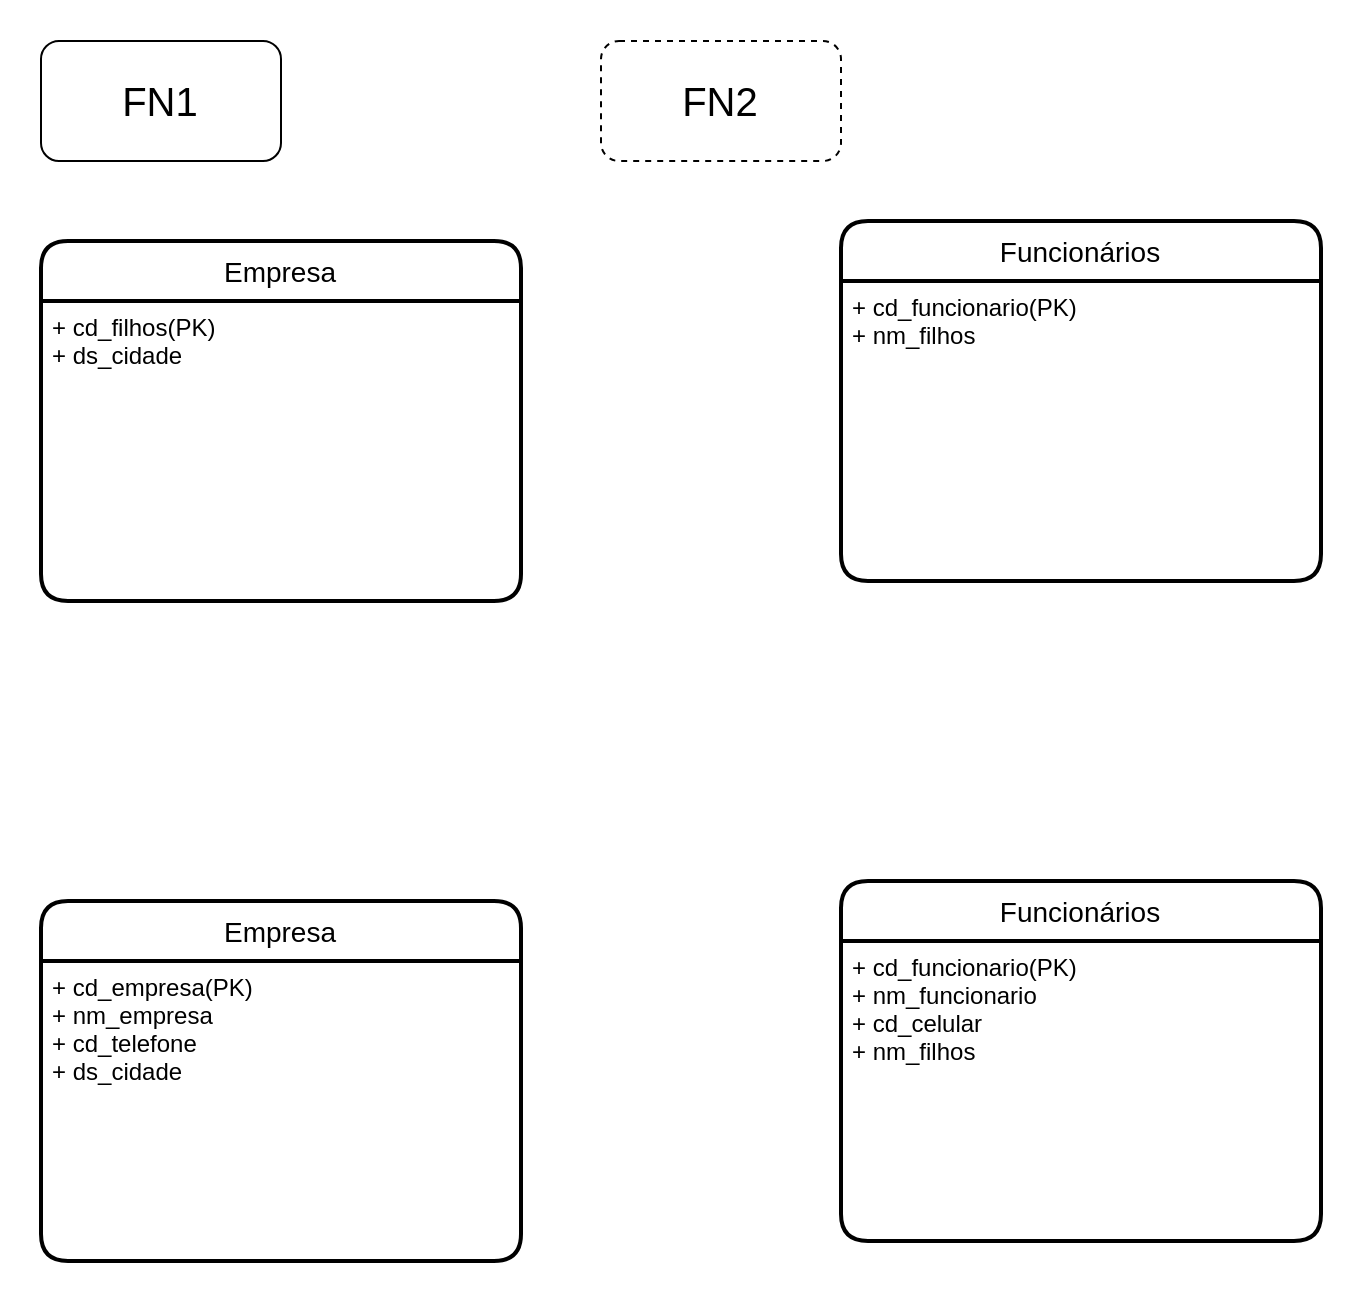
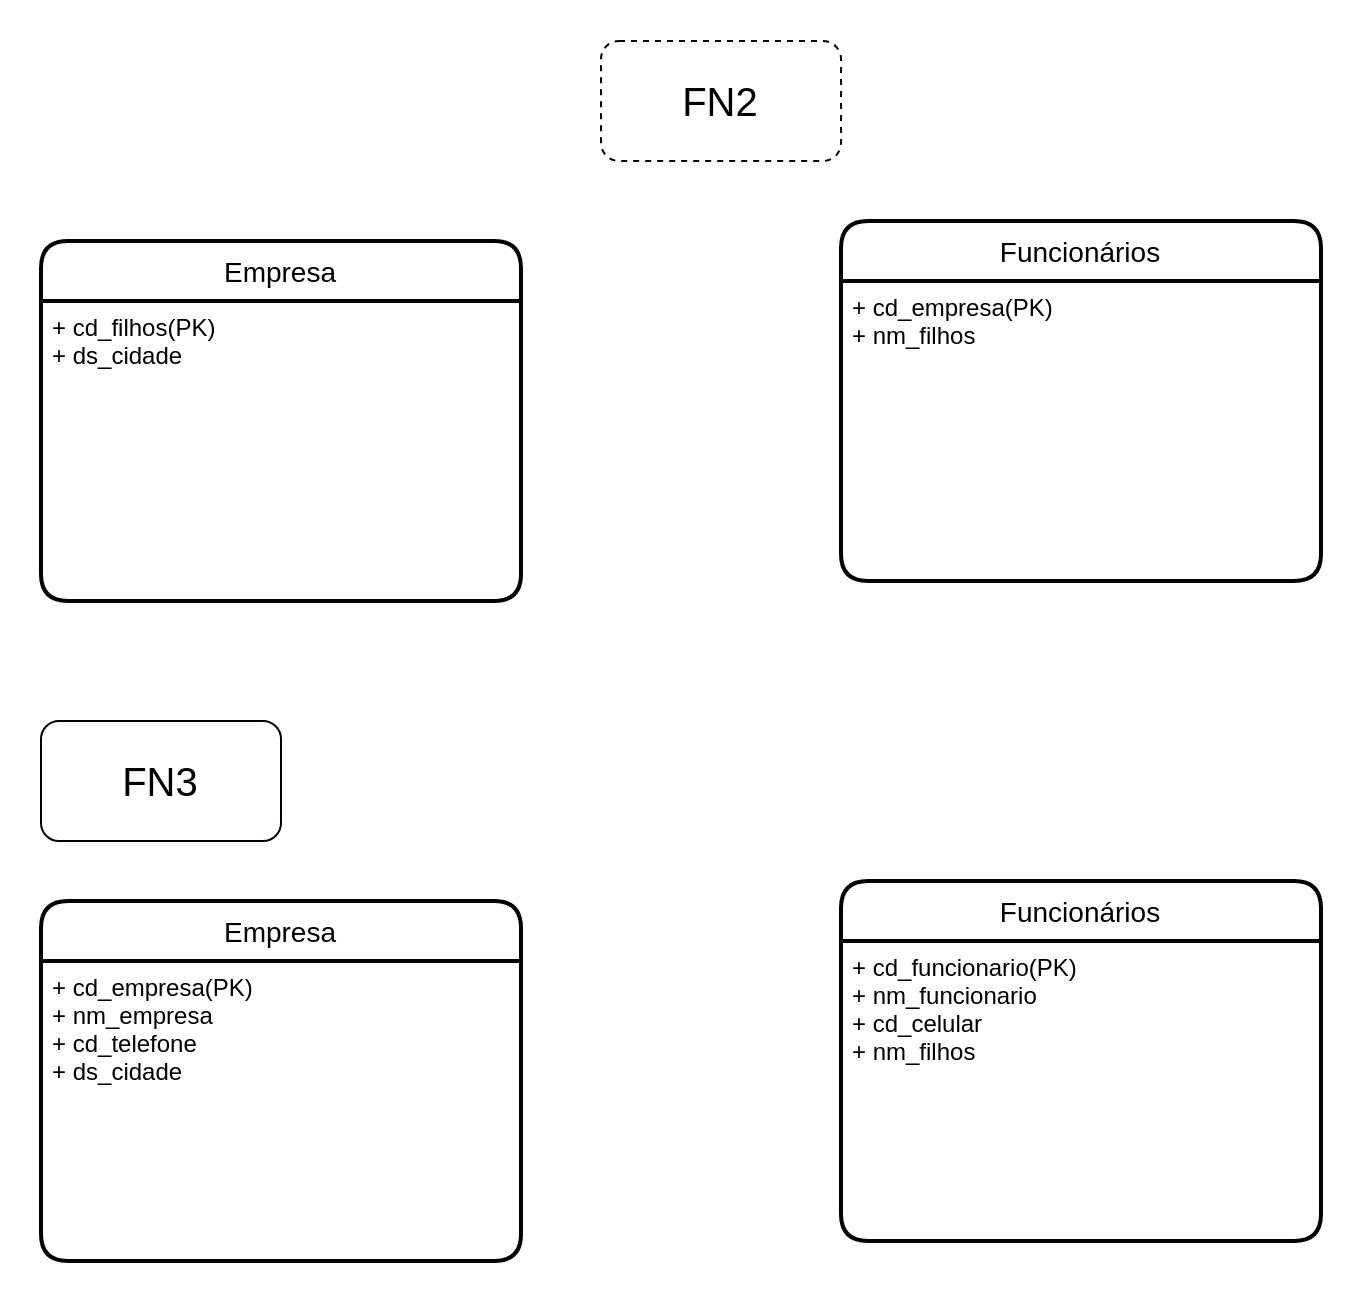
(161, 101) -> none
(977, 308) -> (956, 308)
none -> (161, 781)
